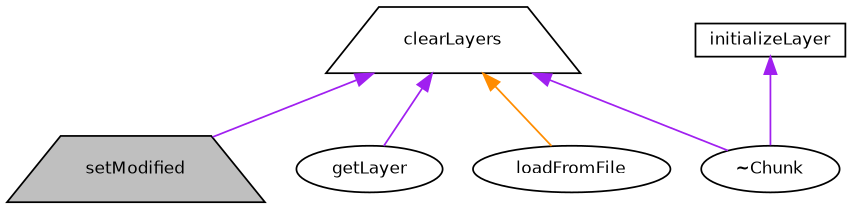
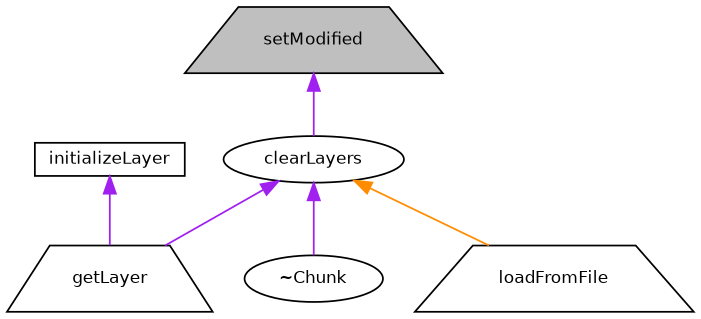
(453, 40) -> (314, 159)
(285, 109) -> (314, 114)
(770, 110) -> (110, 220)
(370, 169) -> (110, 279)
(572, 169) -> (554, 279)
